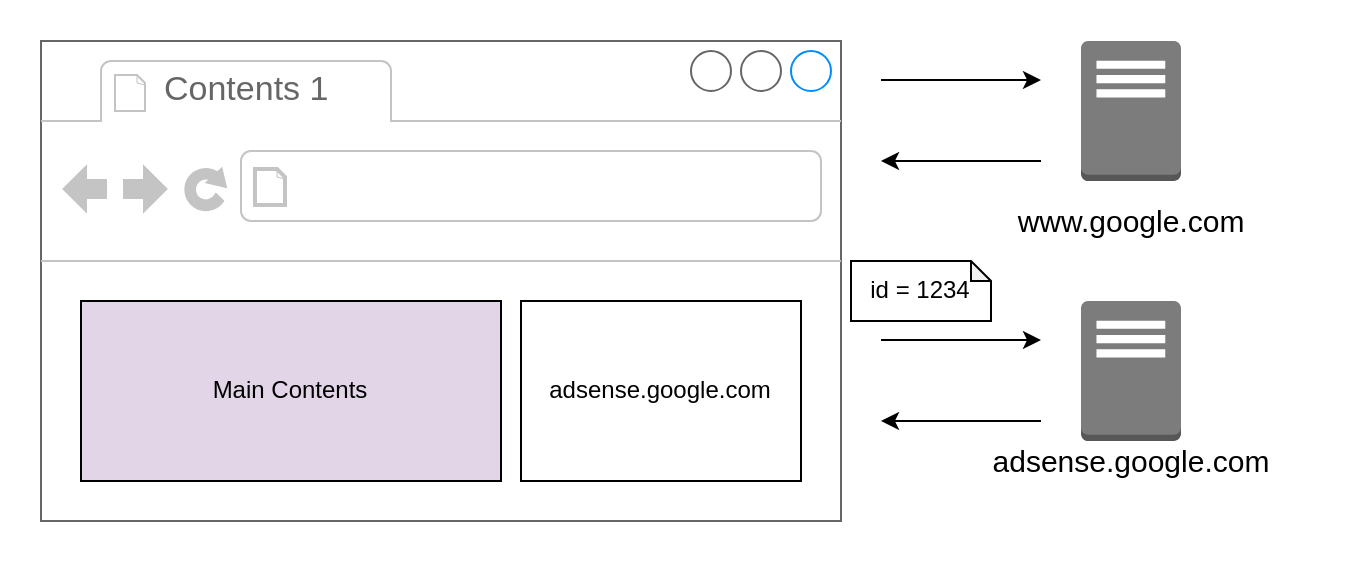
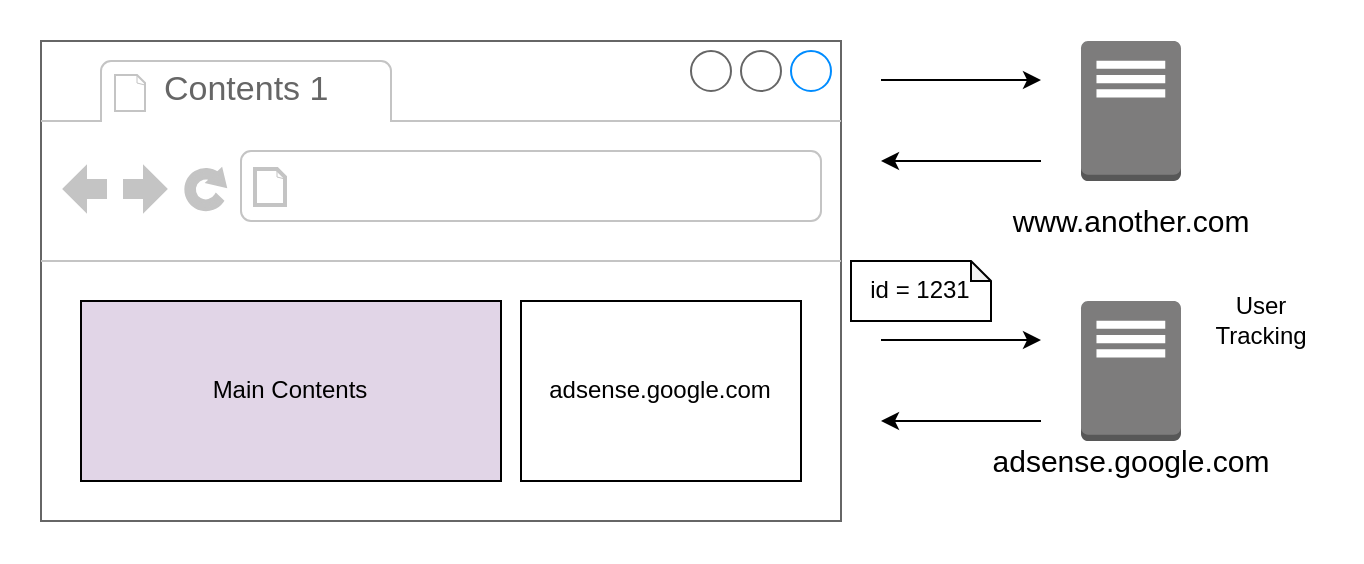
(1132, 221) -> (1132, 221)
(921, 291) -> (921, 291)
none -> (1261, 321)
